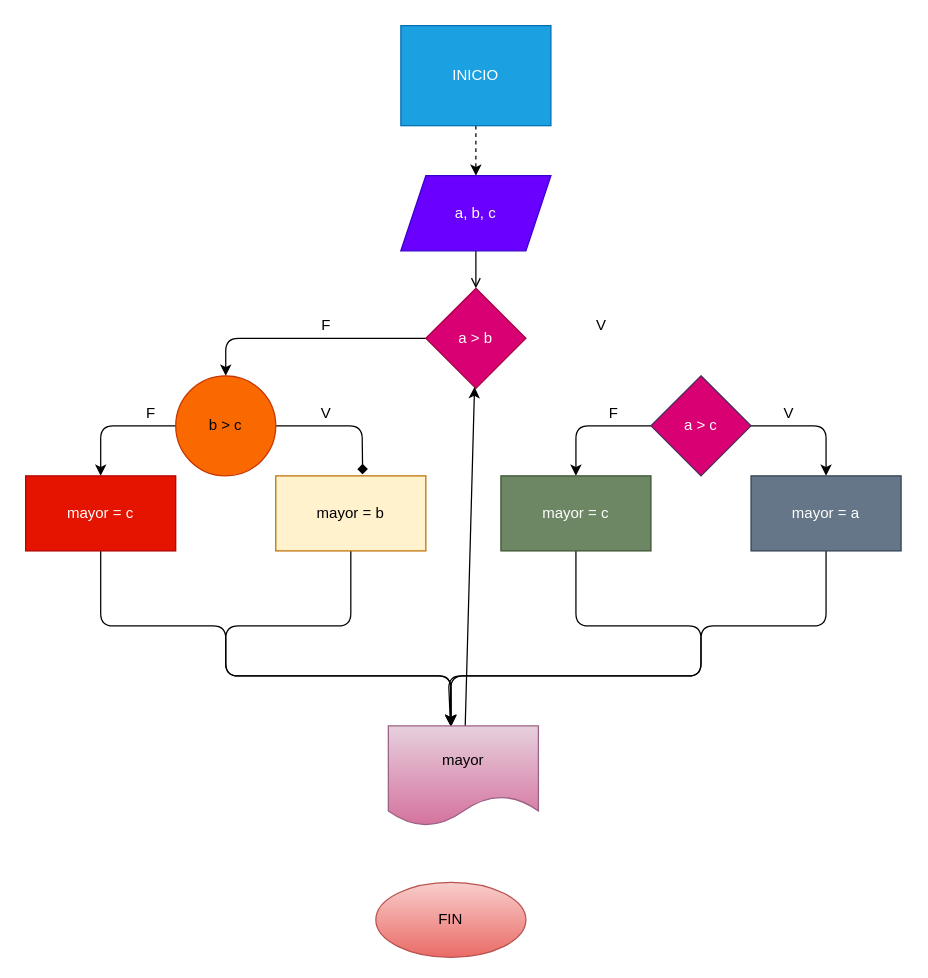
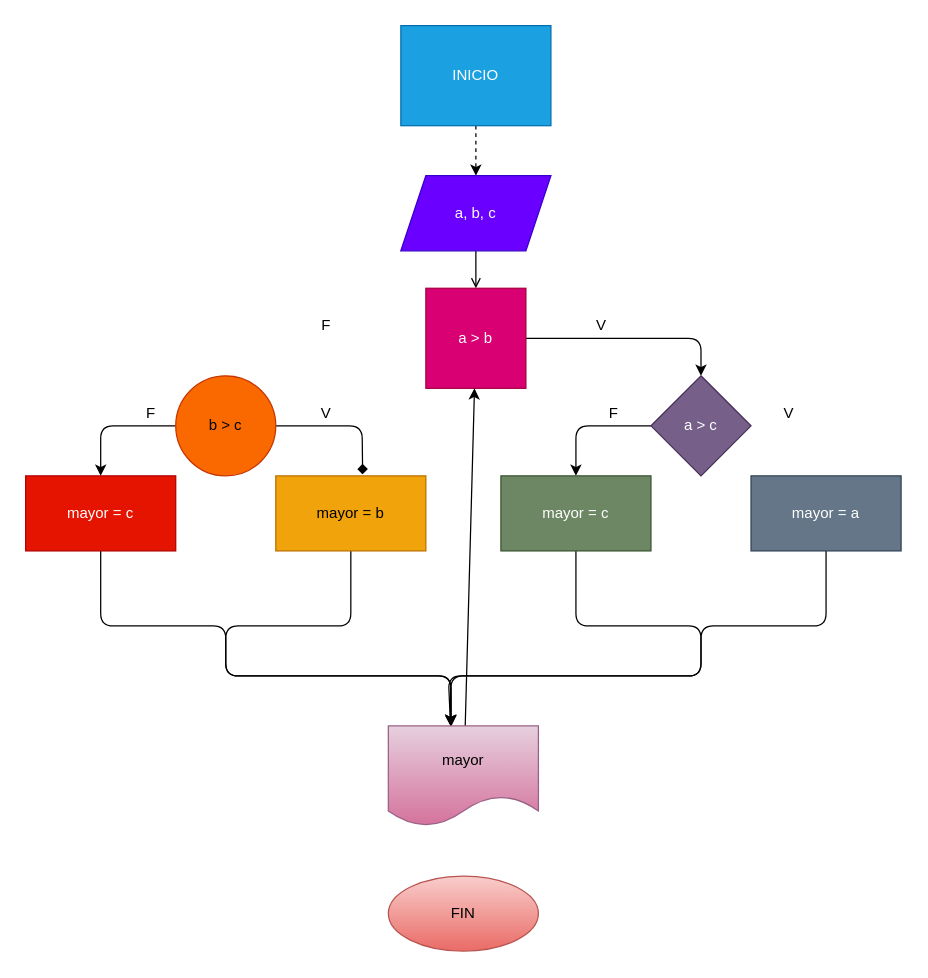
(316, 338) -> none
(476, 338) -> (476, 338)
none -> (622, 338)
(701, 426) -> (701, 426)
(806, 426) -> none
(351, 513) -> (351, 513)
(451, 919) -> (463, 913)
